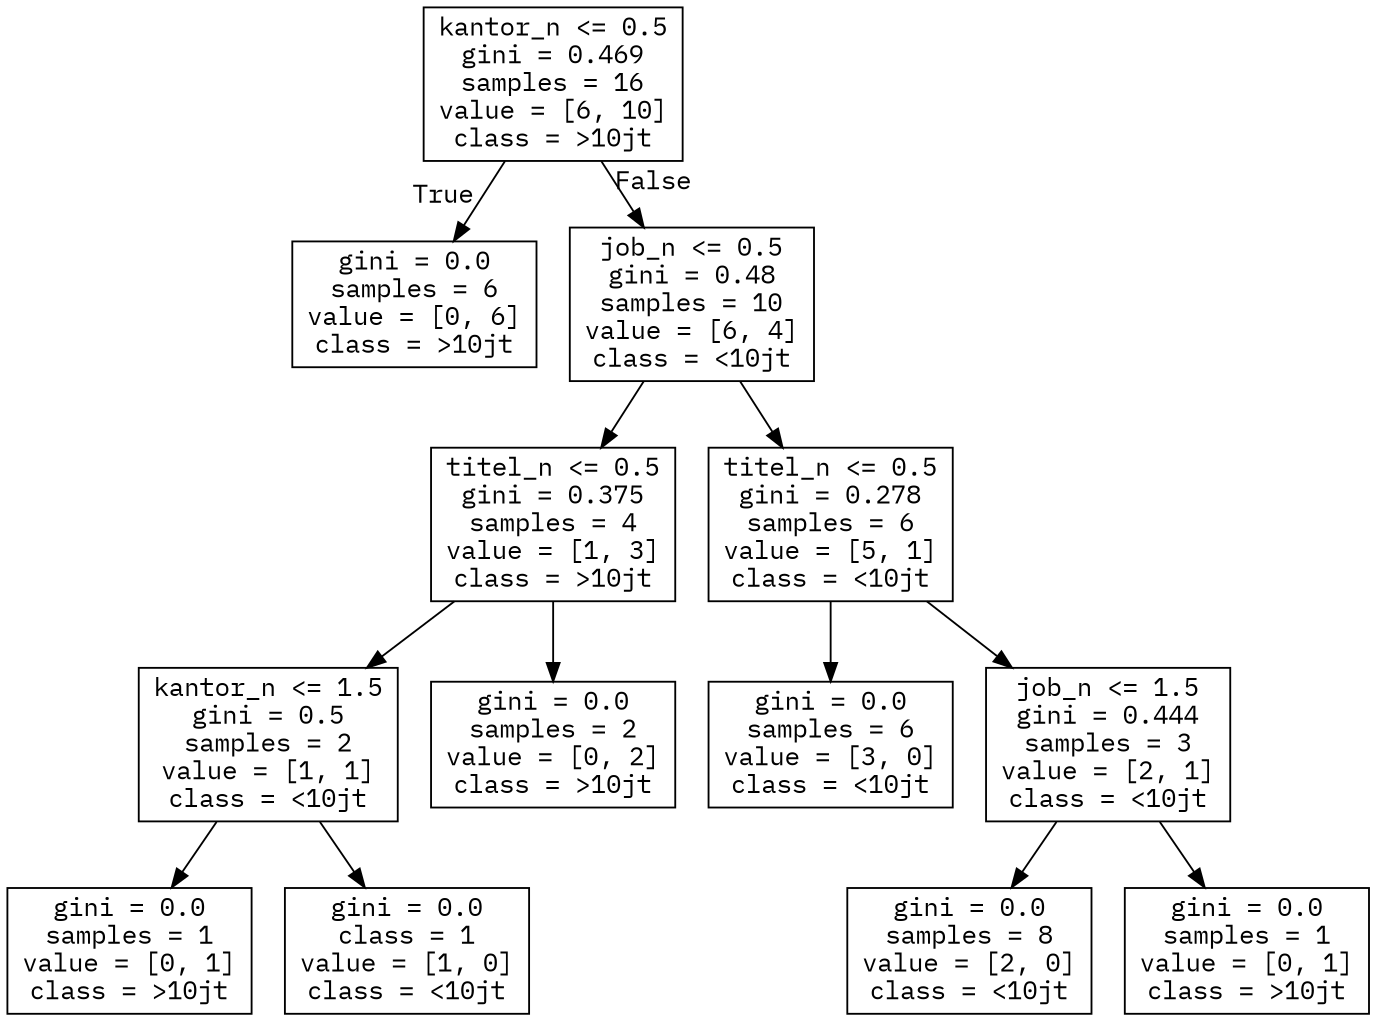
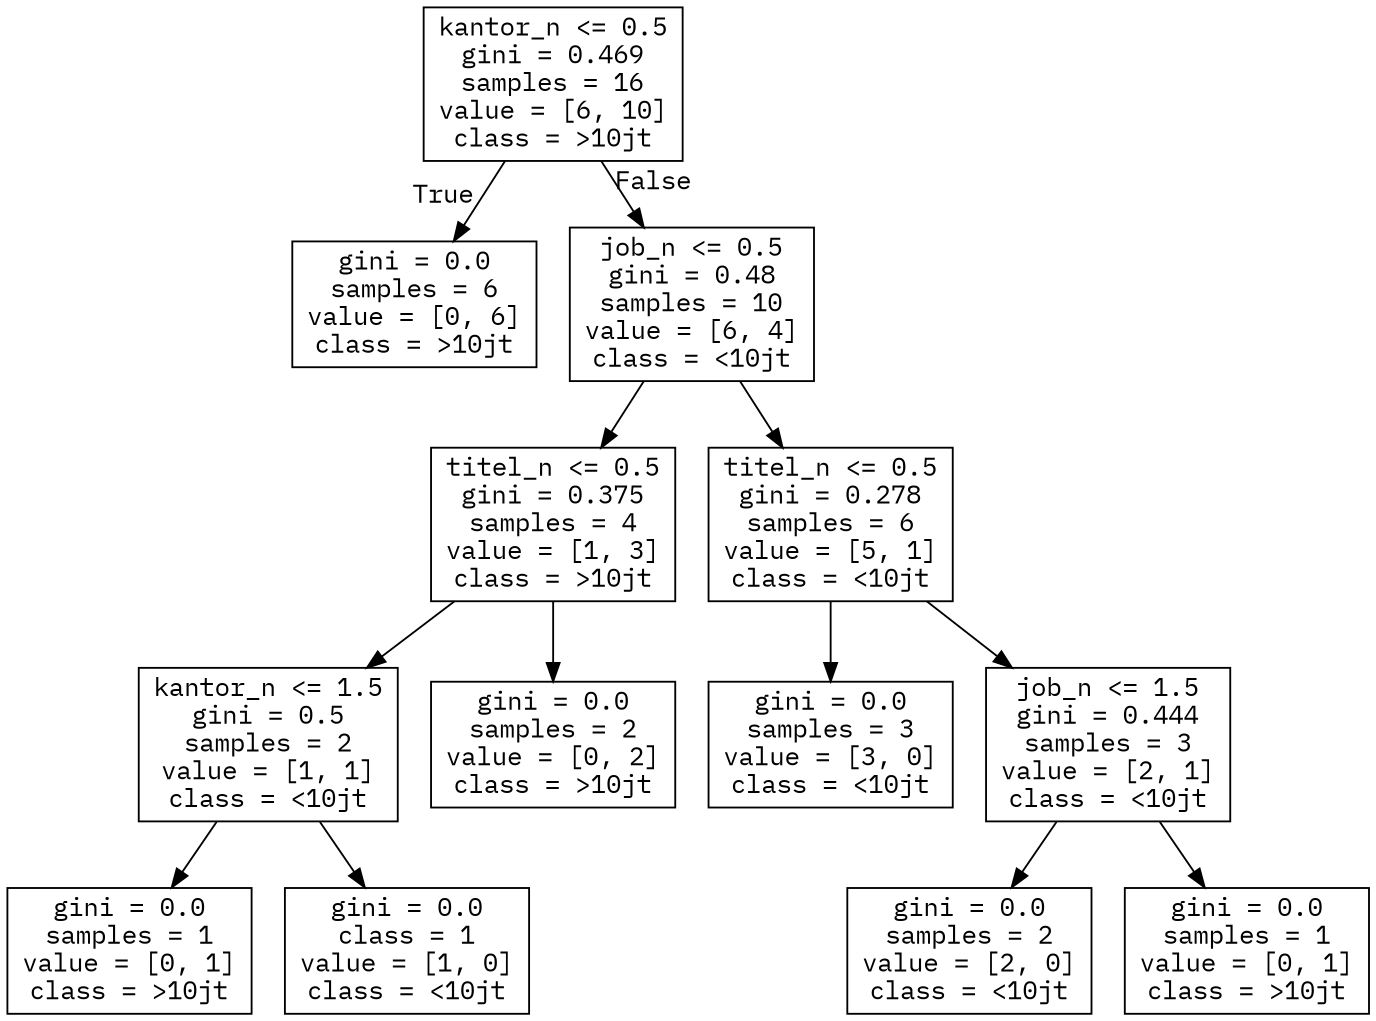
(831, 745) -> (831, 745)
(969, 951) -> (969, 951)
